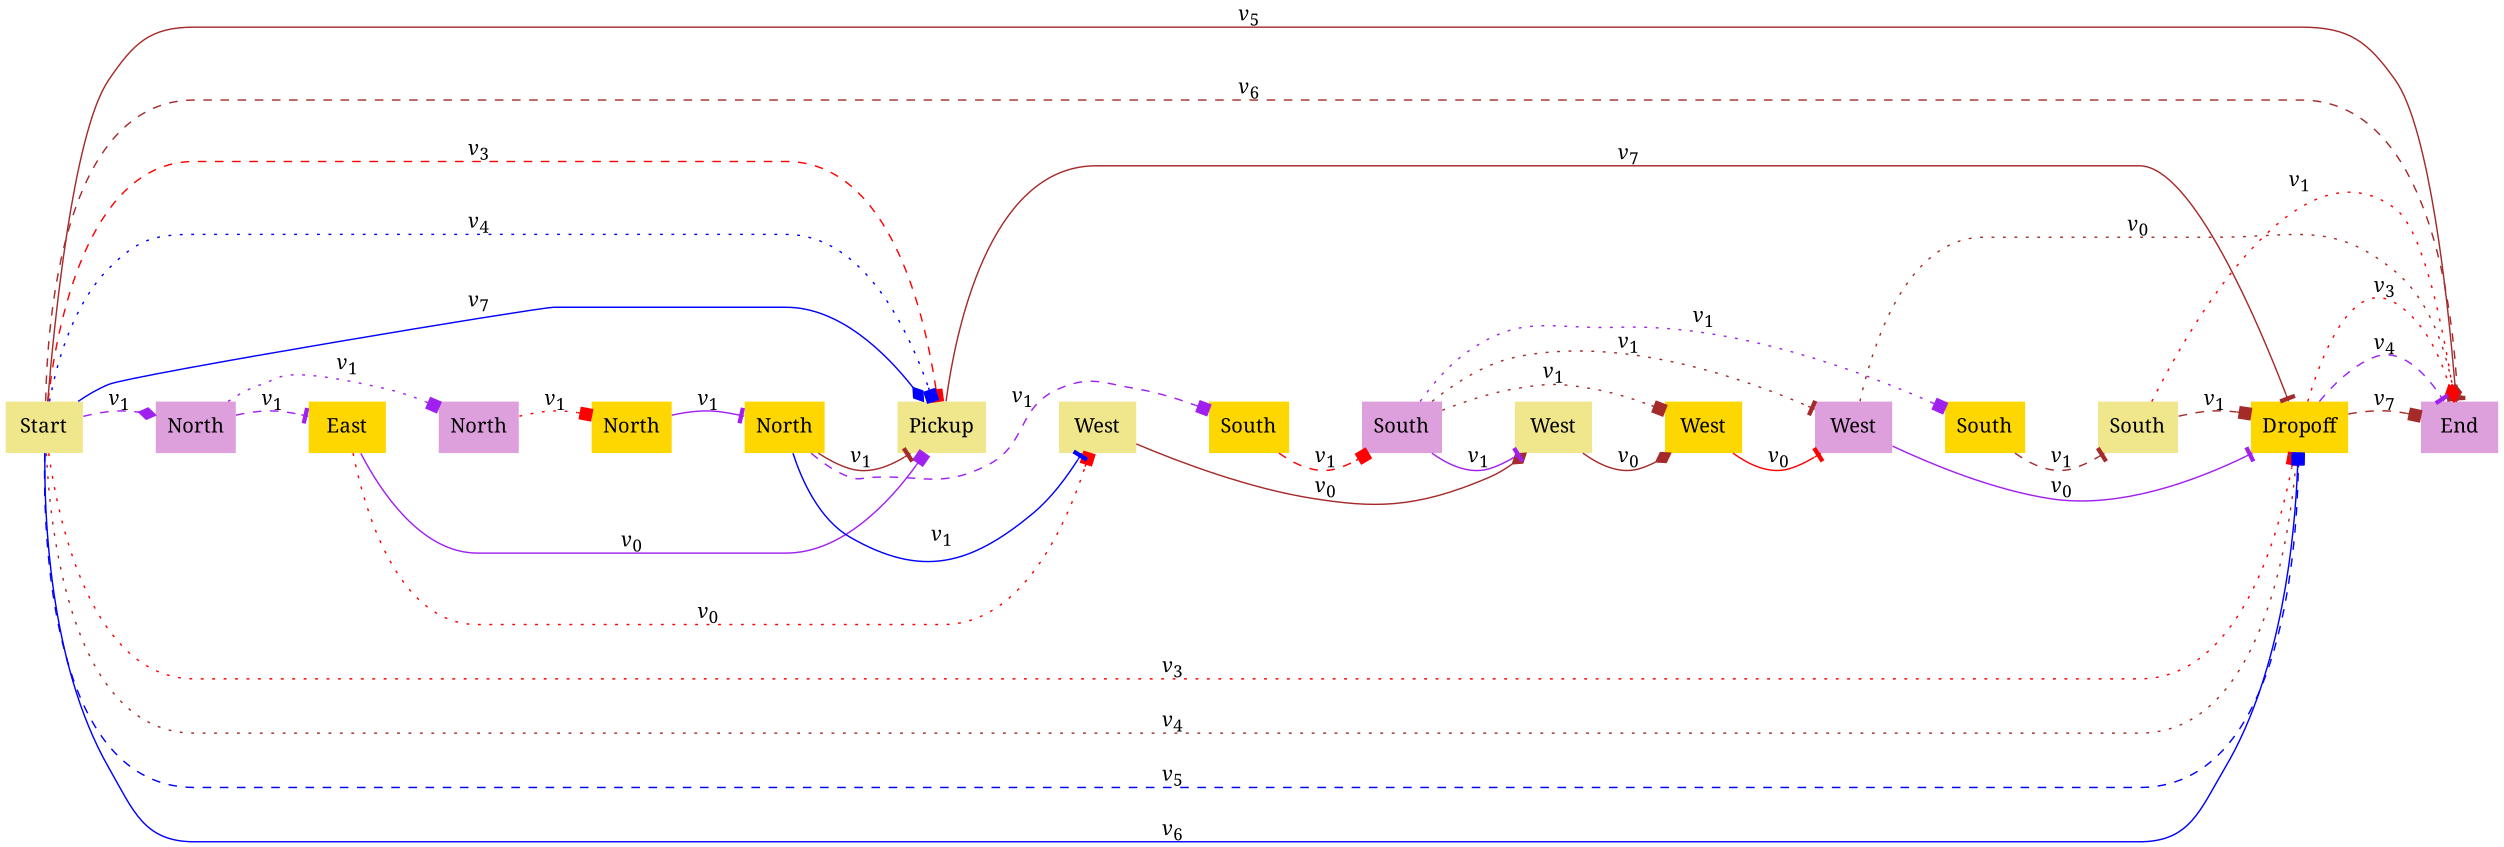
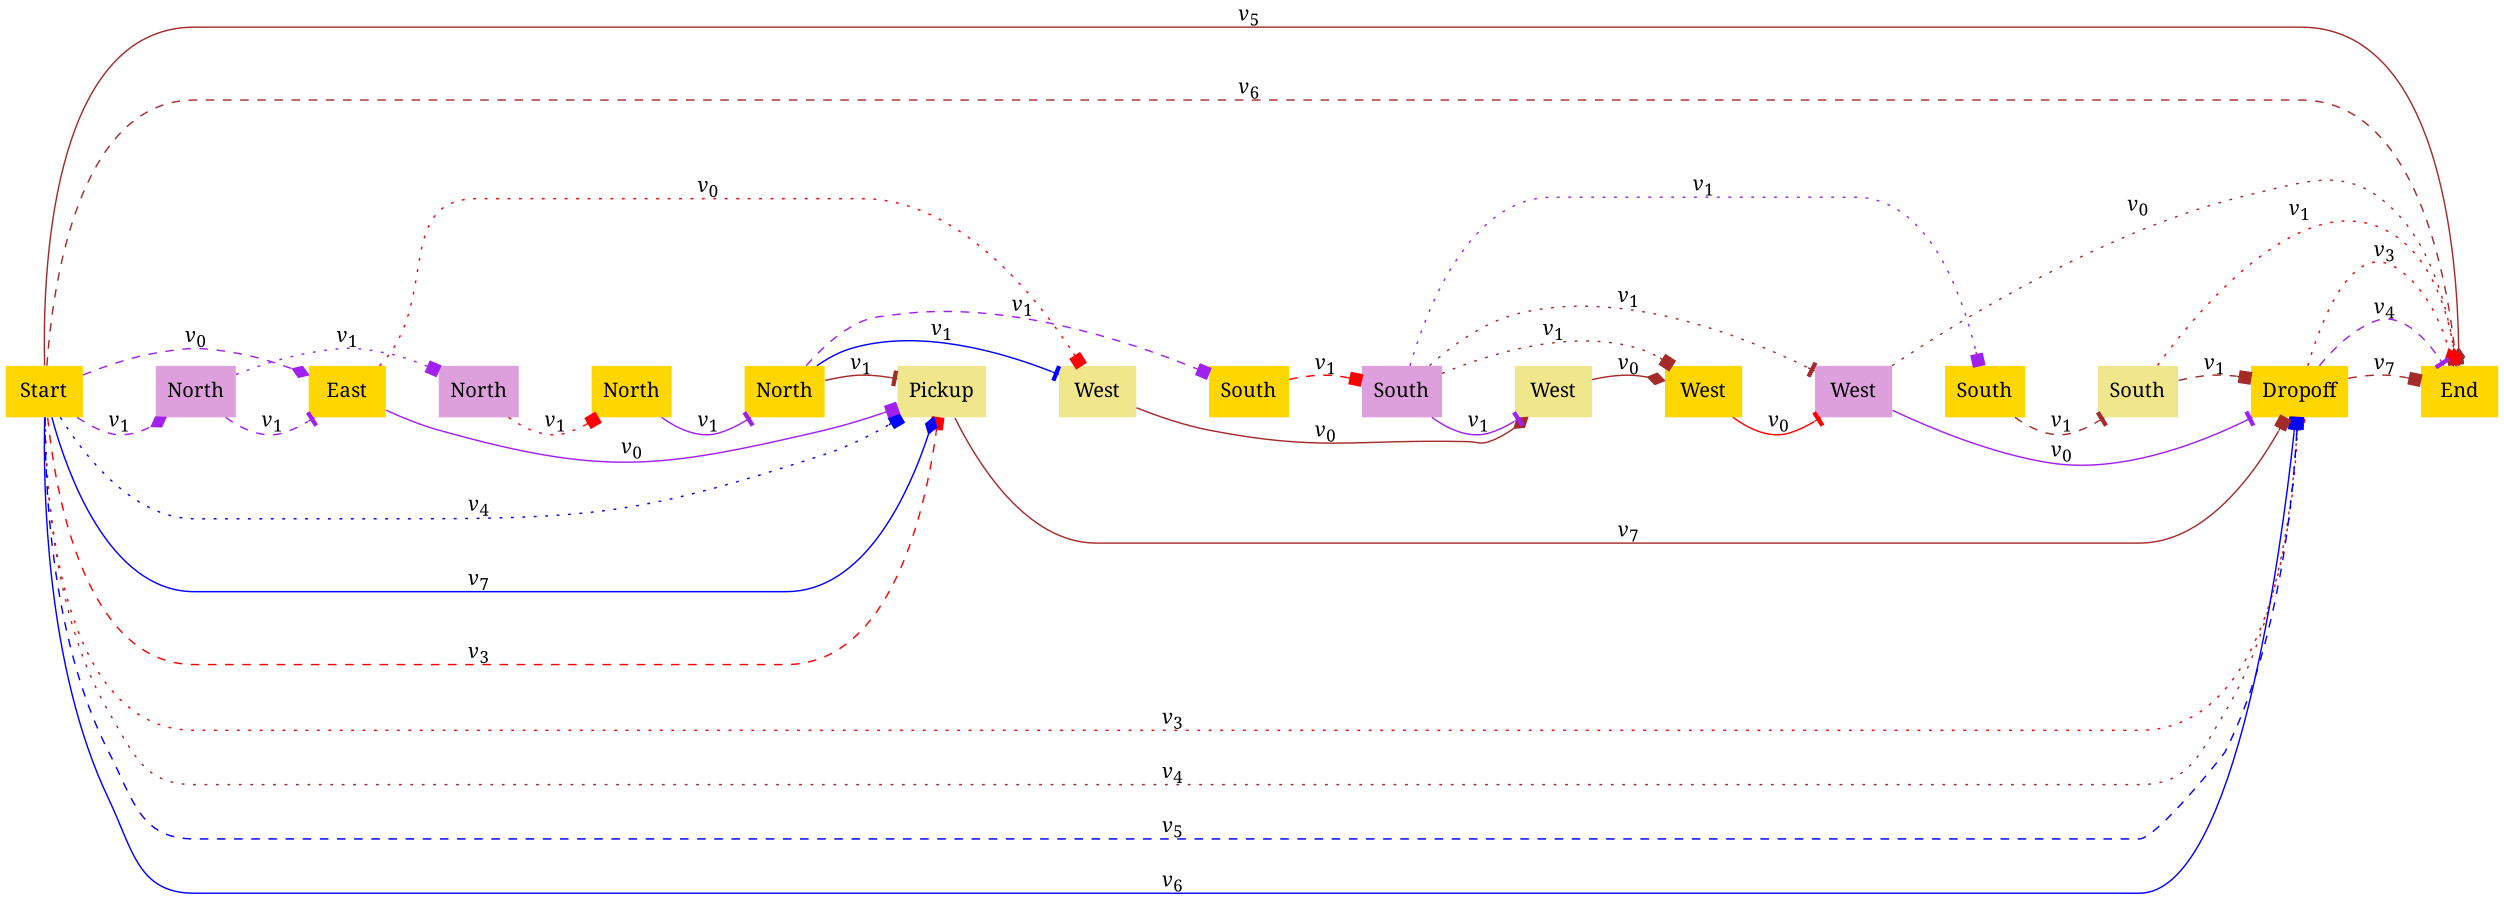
(1606, 166) -> (1612, 543)
none -> (187, 349)
(44, 427) -> (44, 392)
(2460, 427) -> (2460, 392)
